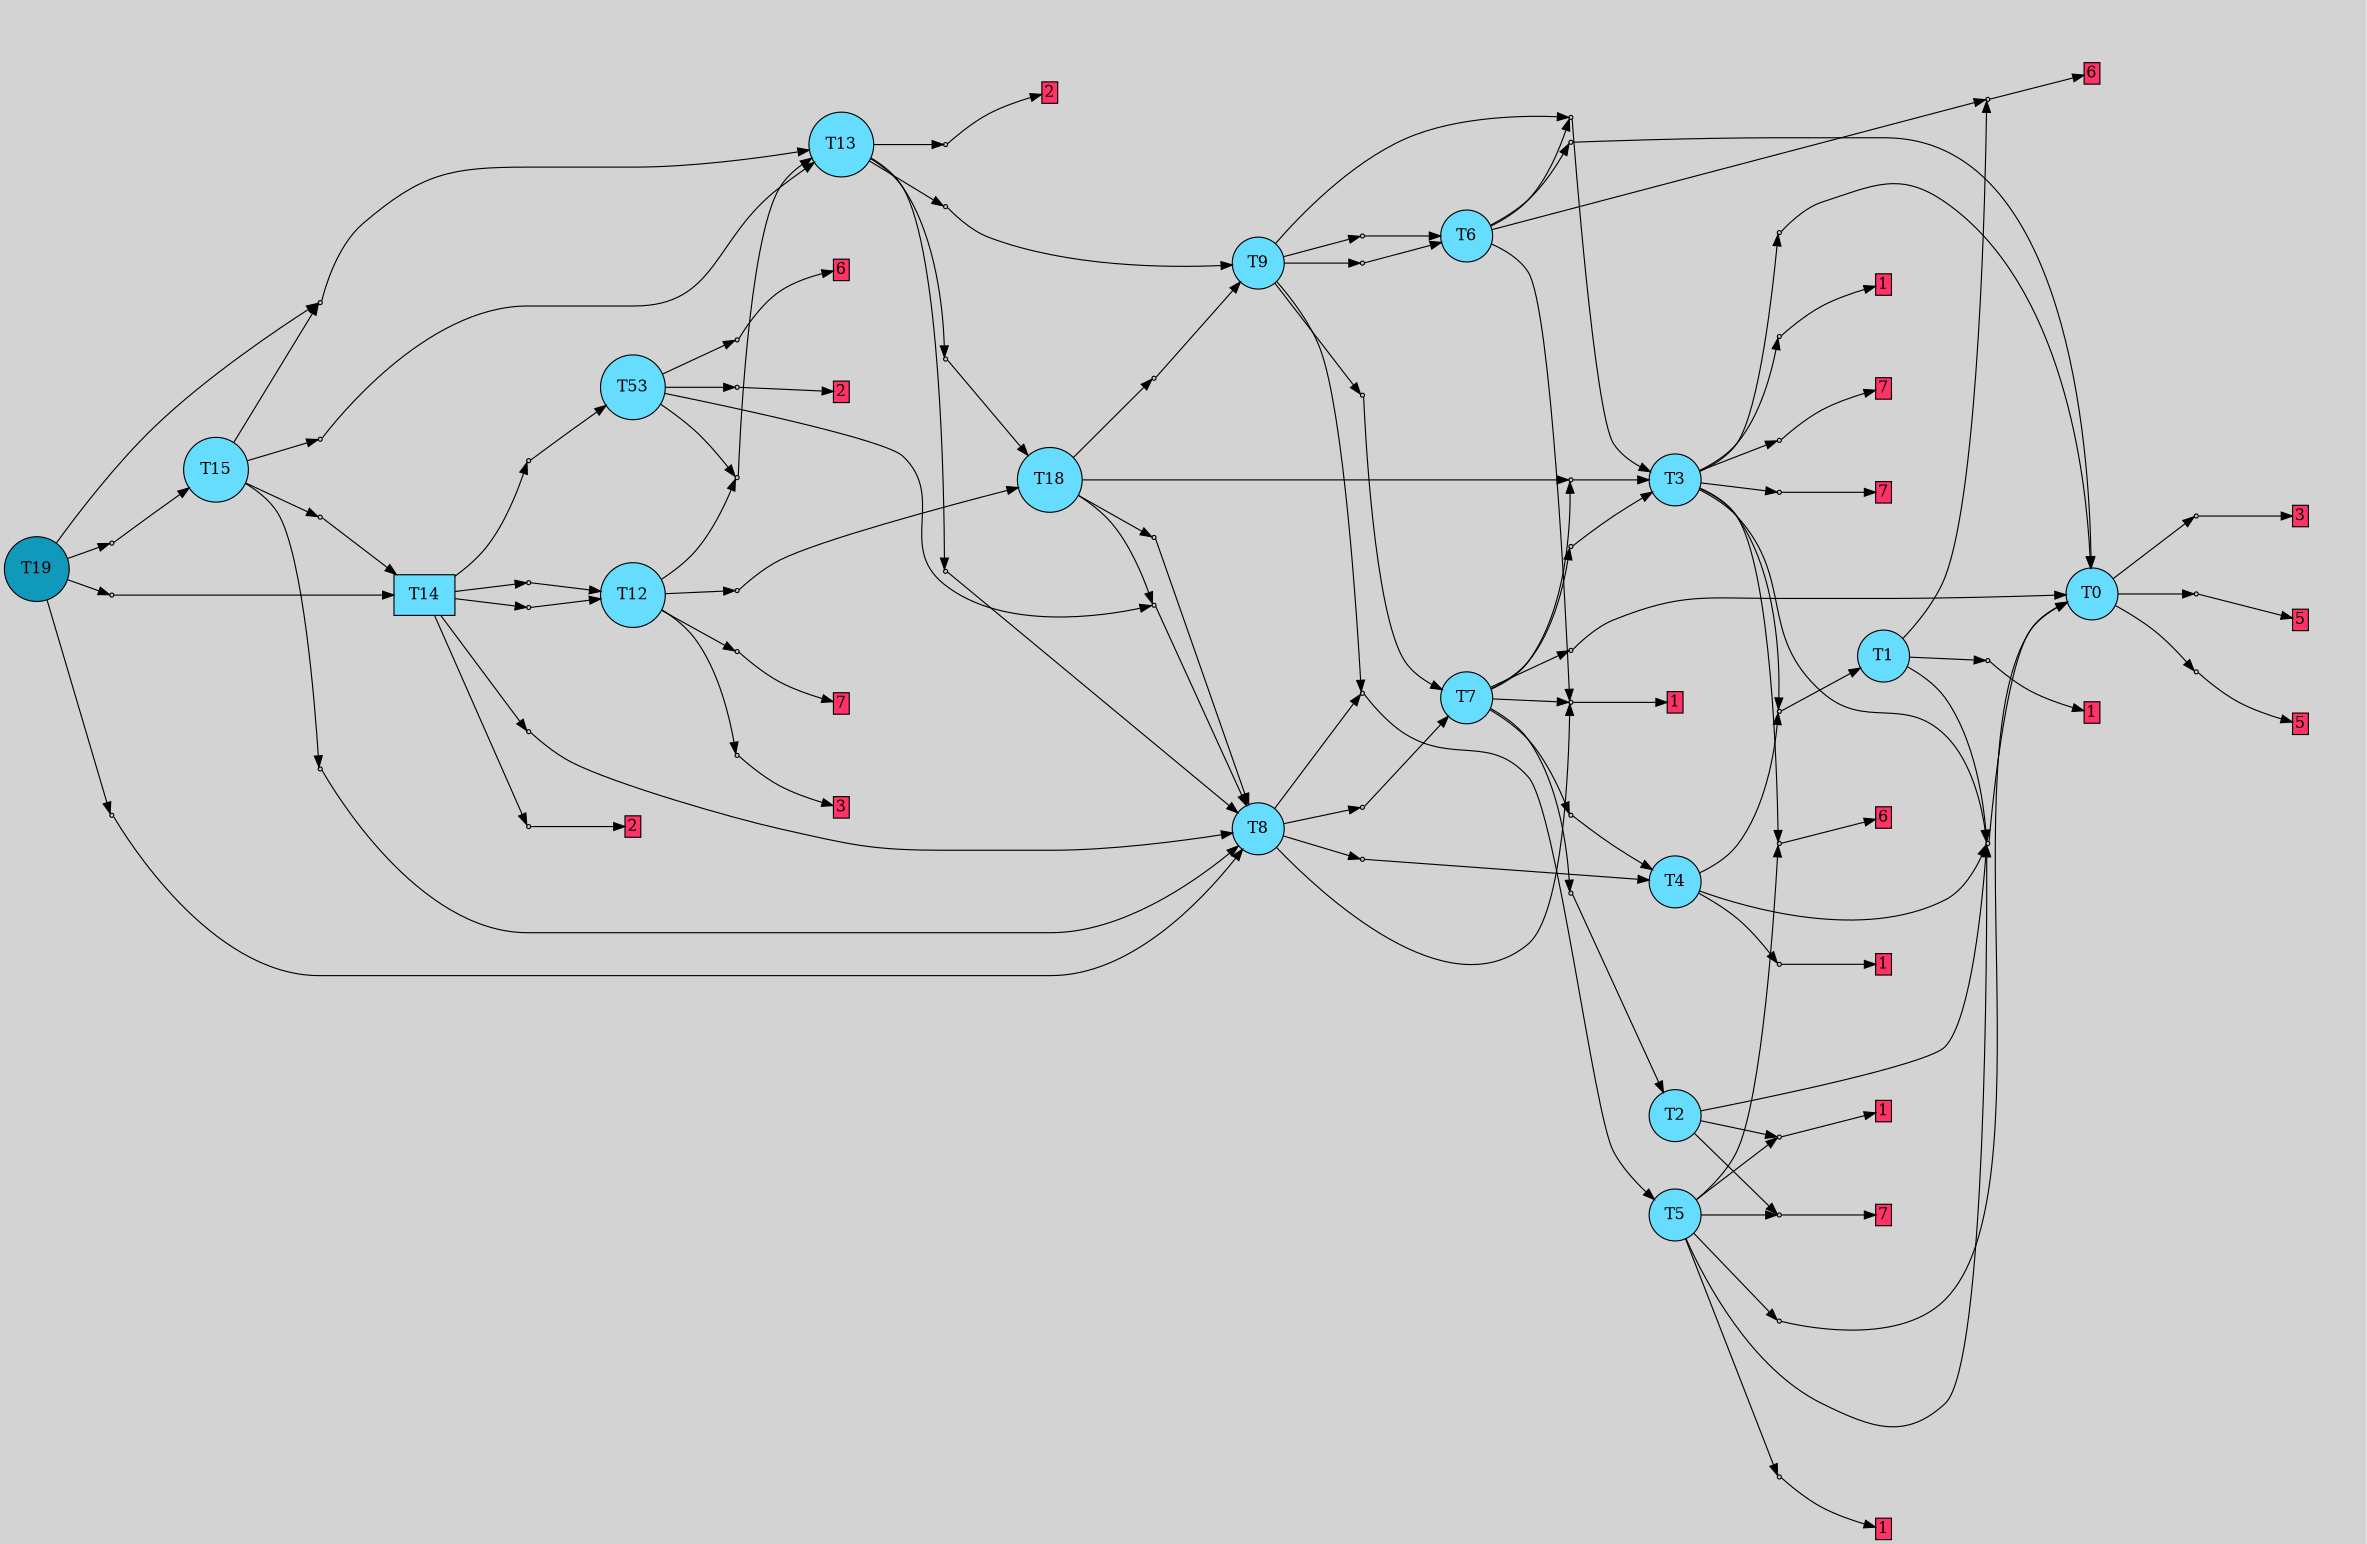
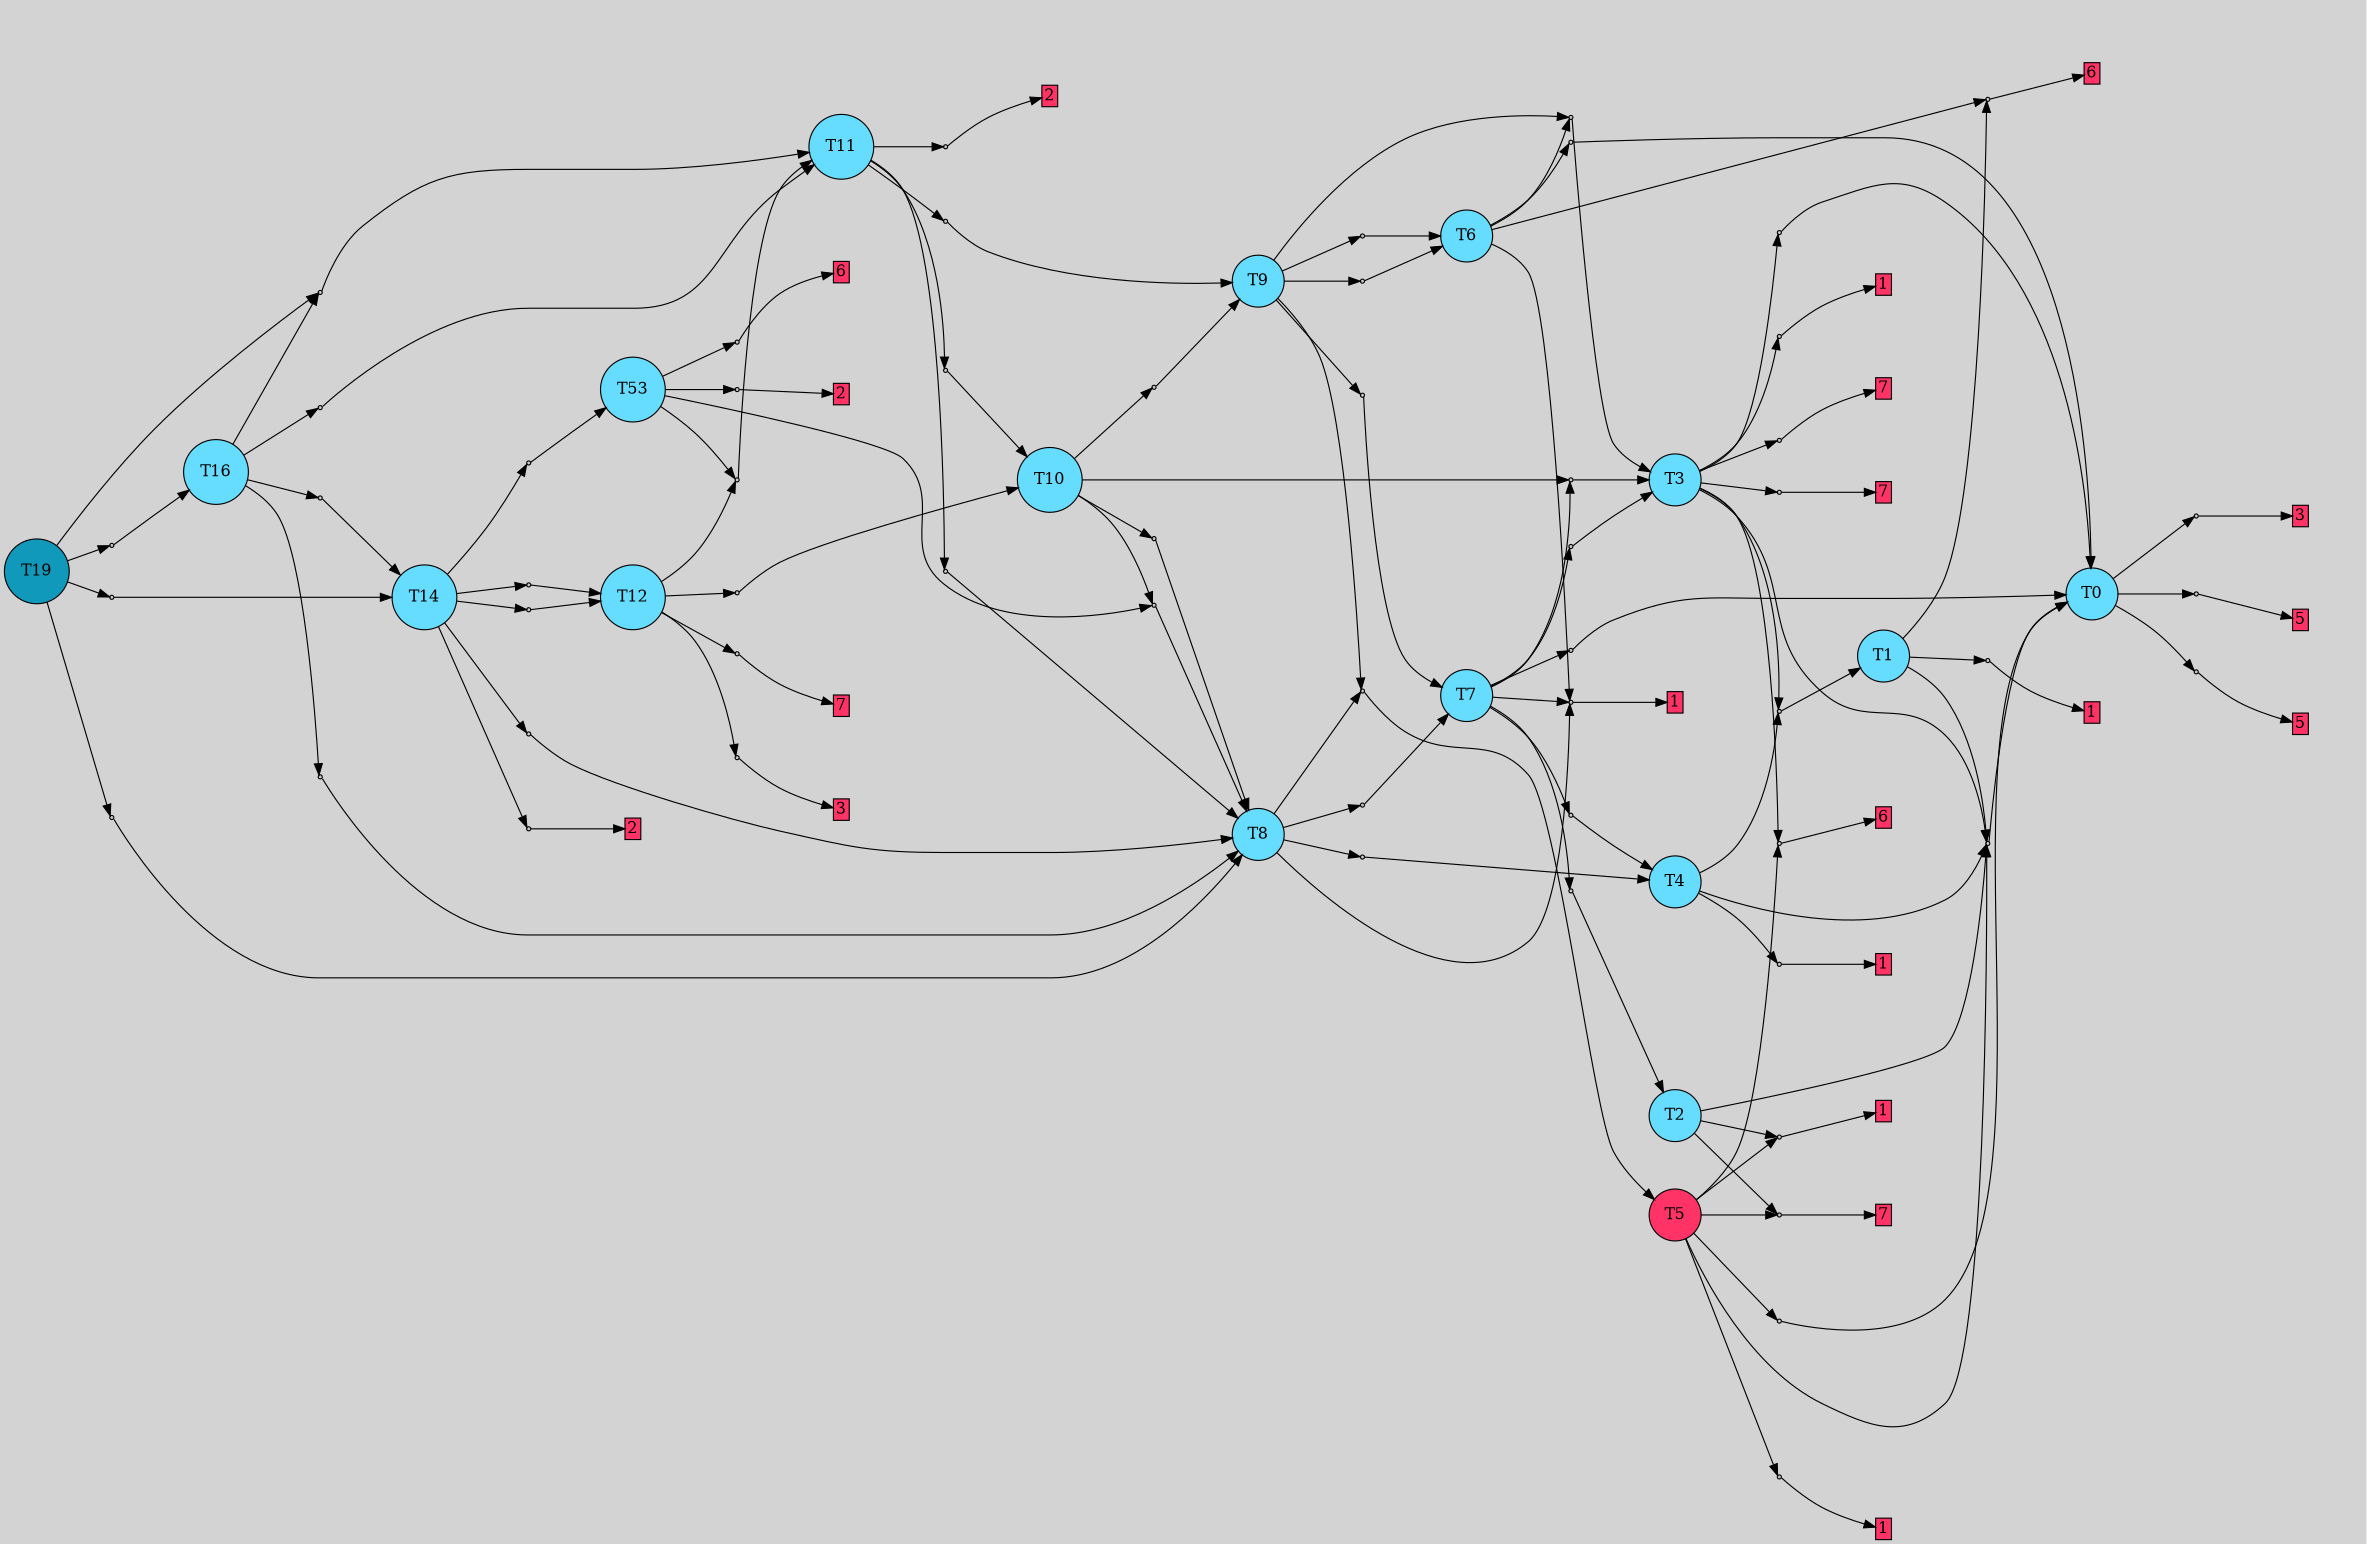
(841, 145) -> (841, 147)
(216, 470) -> (216, 472)
(1050, 480) -> (1050, 480)
(424, 595) -> (424, 597)
(1675, 1215) -> (1675, 1215)
